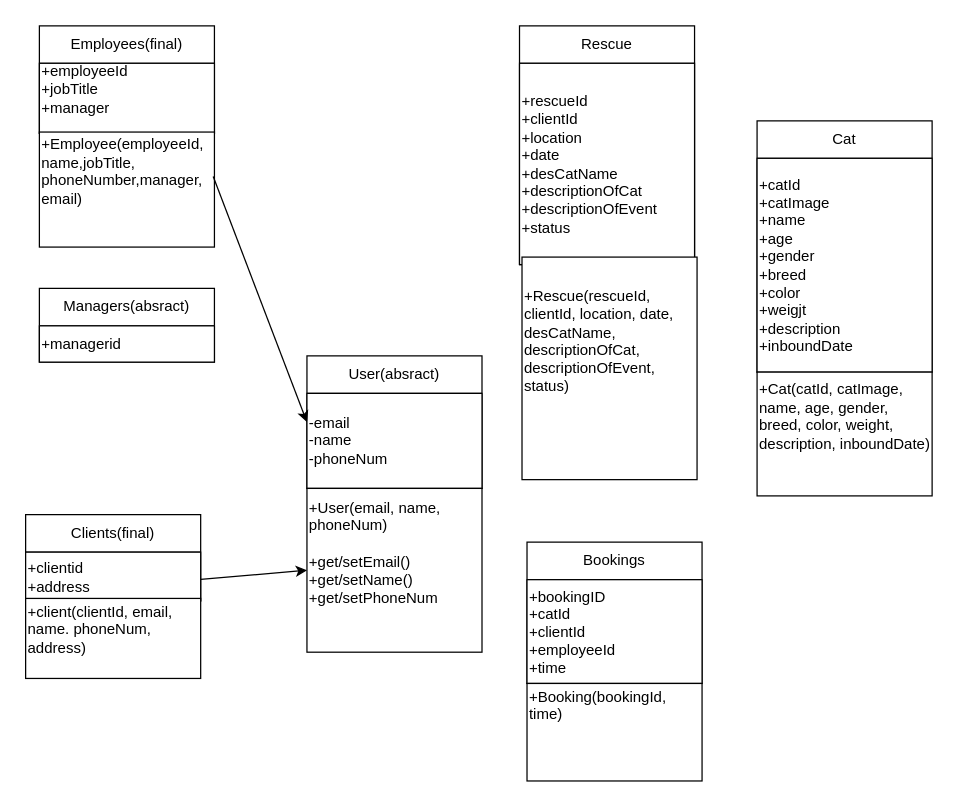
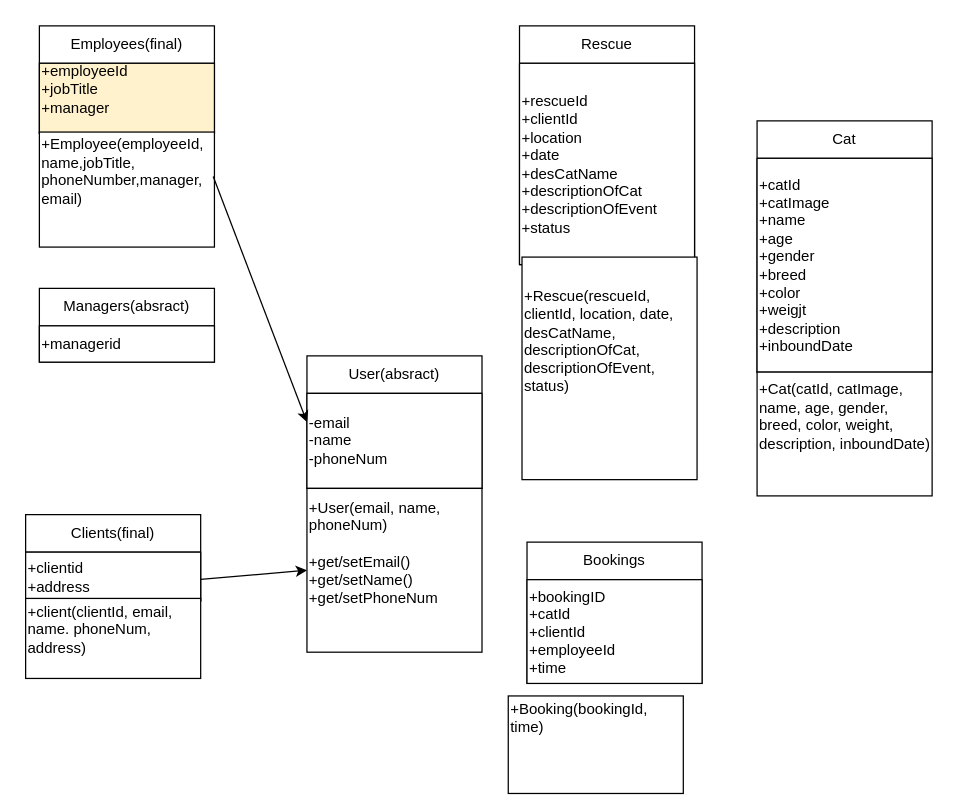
(127, 98) -> (127, 98)
(614, 732) -> (596, 744)
